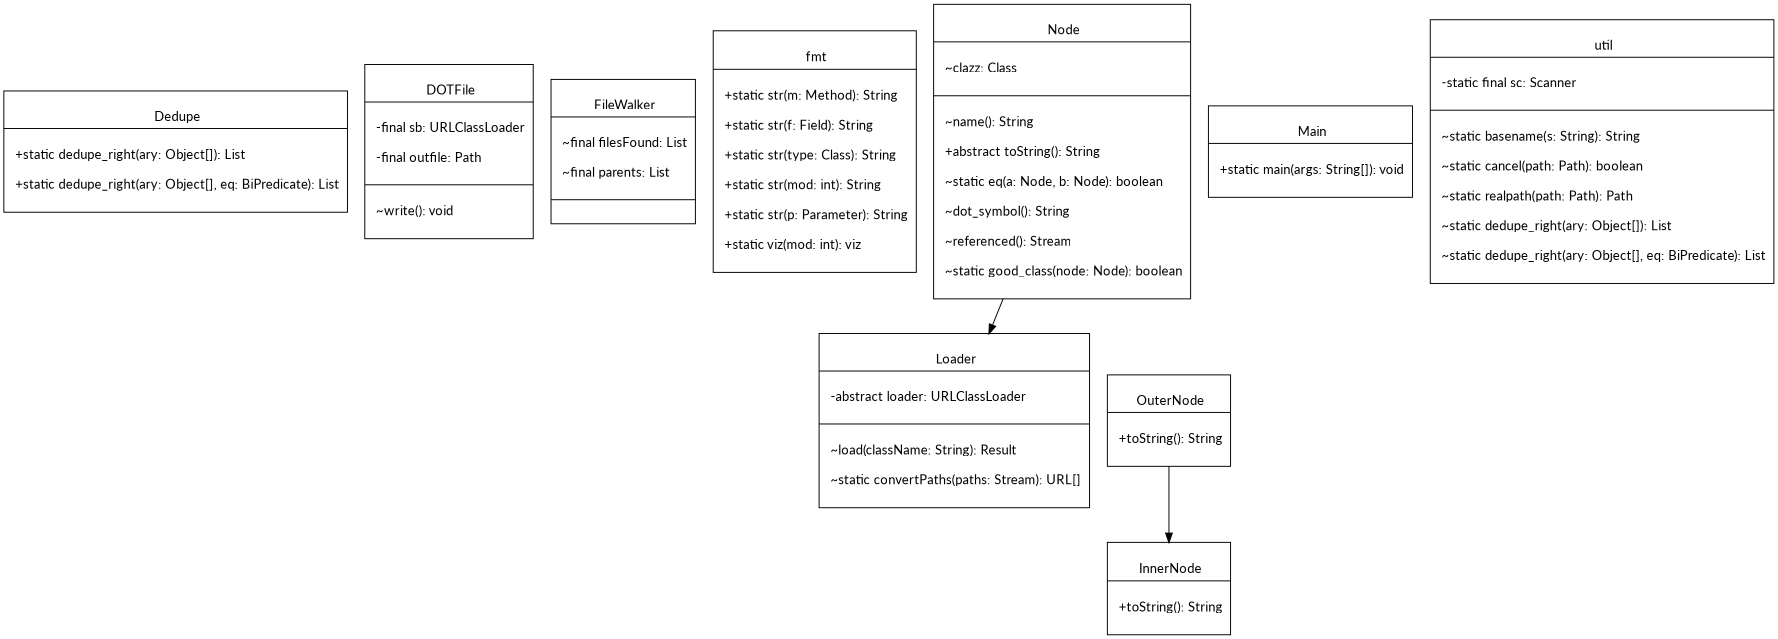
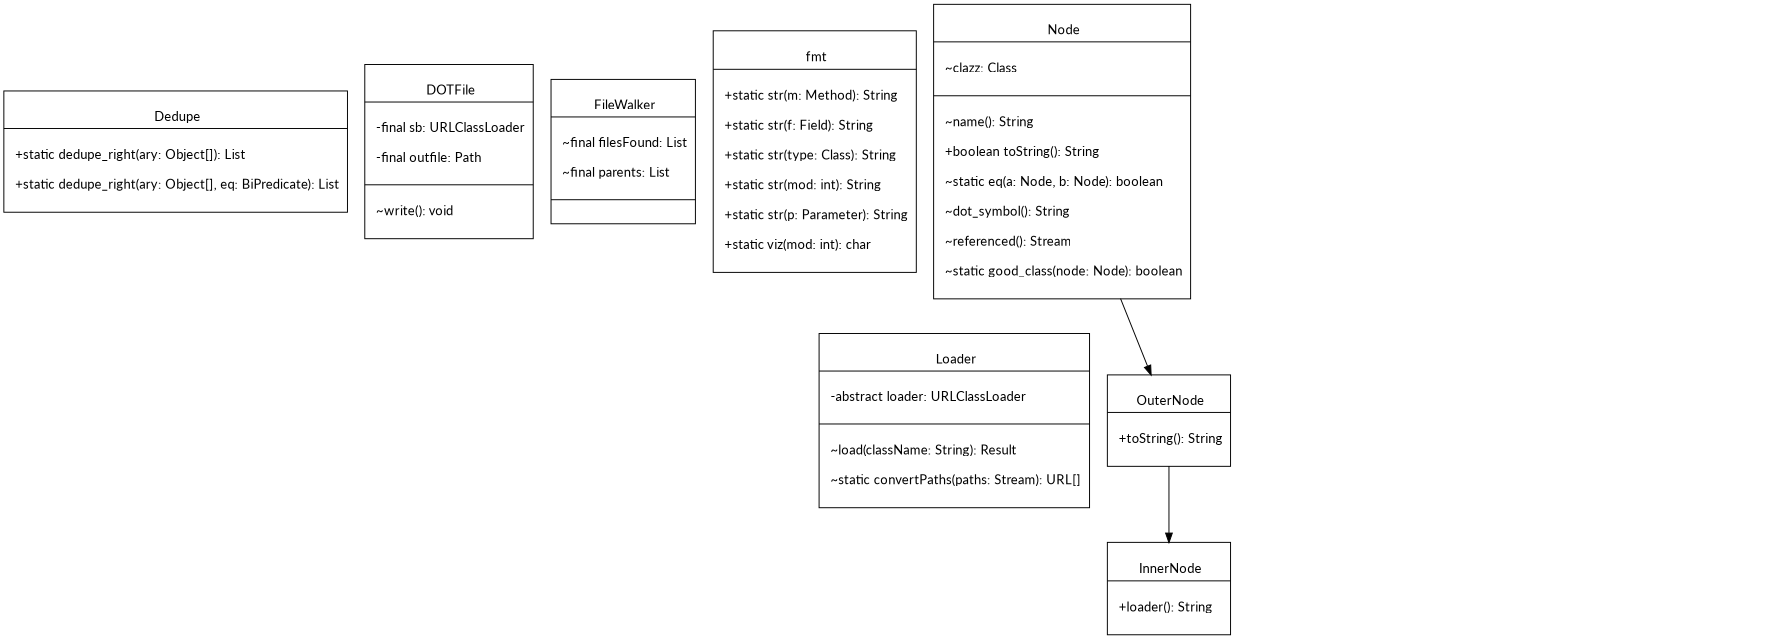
(1021, 152) -> (1021, 152)
(1310, 152) -> none
(1602, 152) -> none
(791, 245) -> (796, 245)
(998, 312) -> (1134, 332)
(1169, 607) -> (1164, 607)
